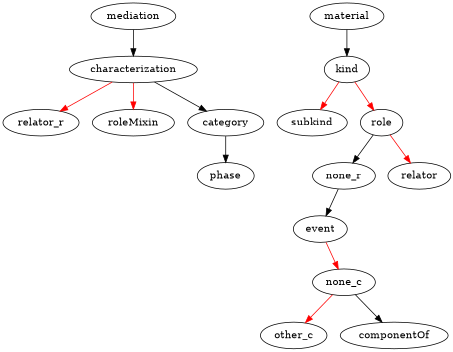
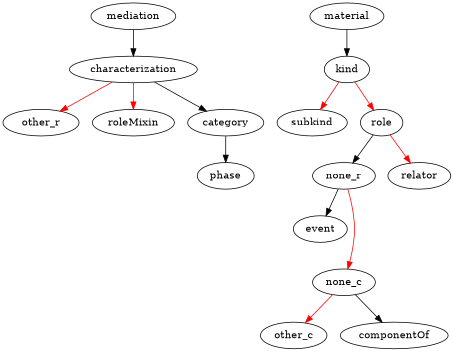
(41, 123) -> (41, 123)
(331, 252) -> (354, 225)
